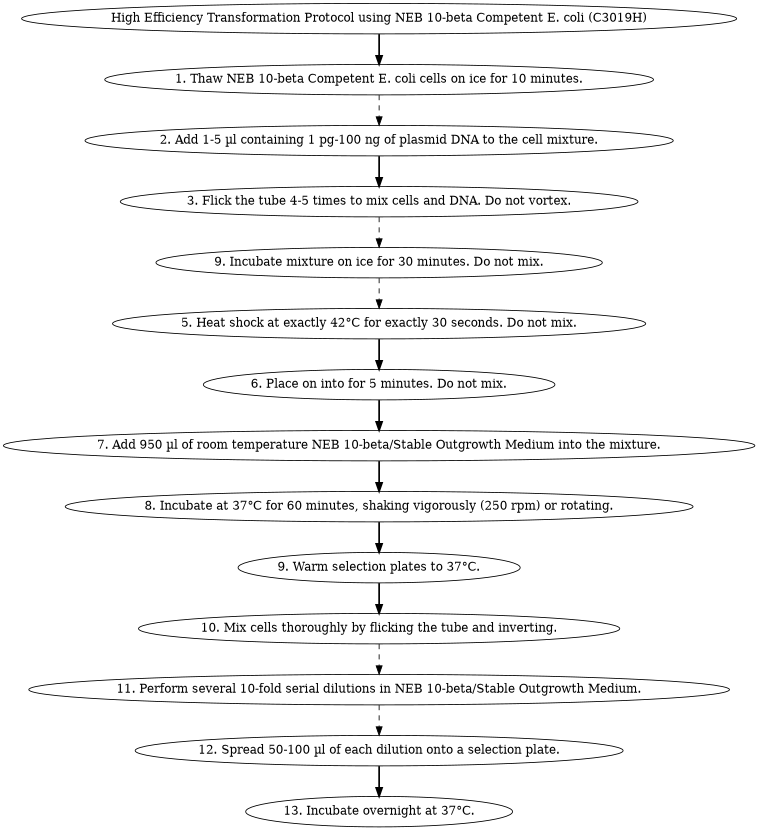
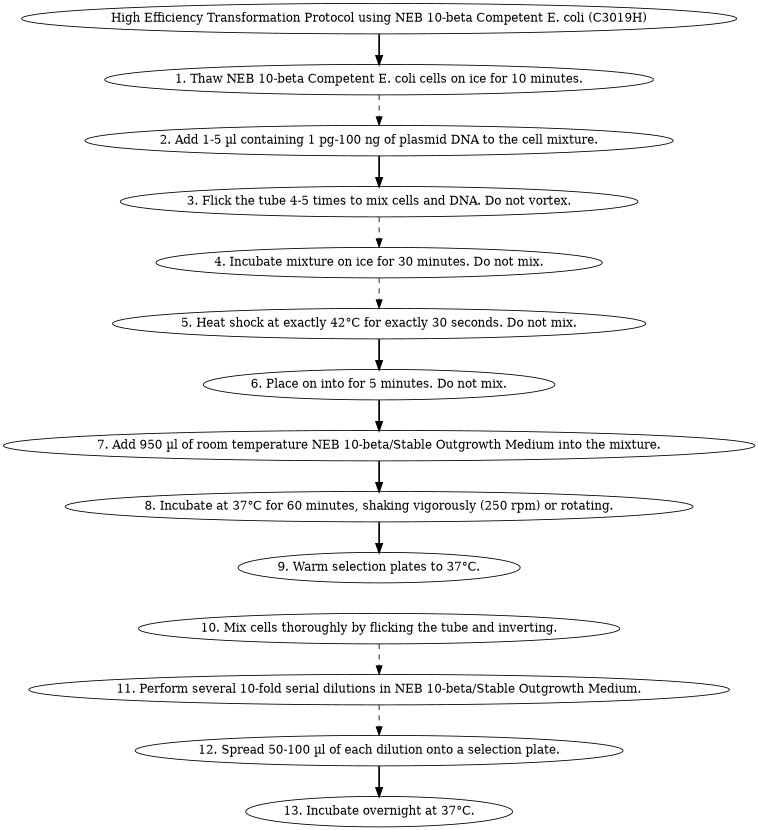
(379, 263) -> (379, 263)
(379, 594) -> none
